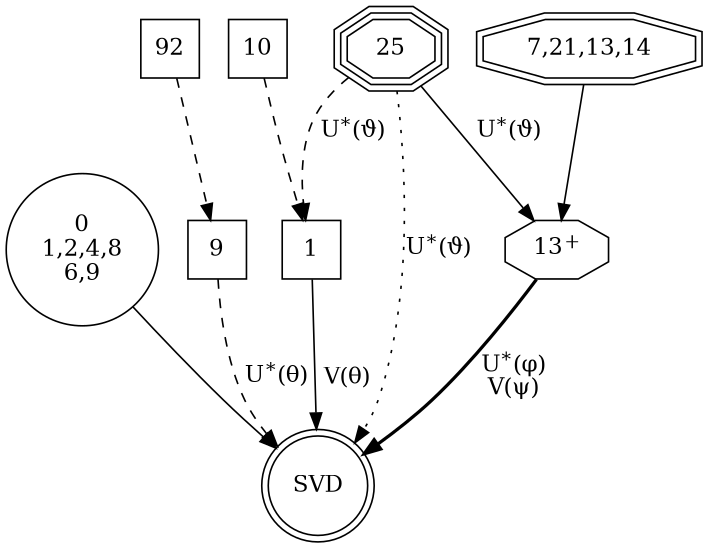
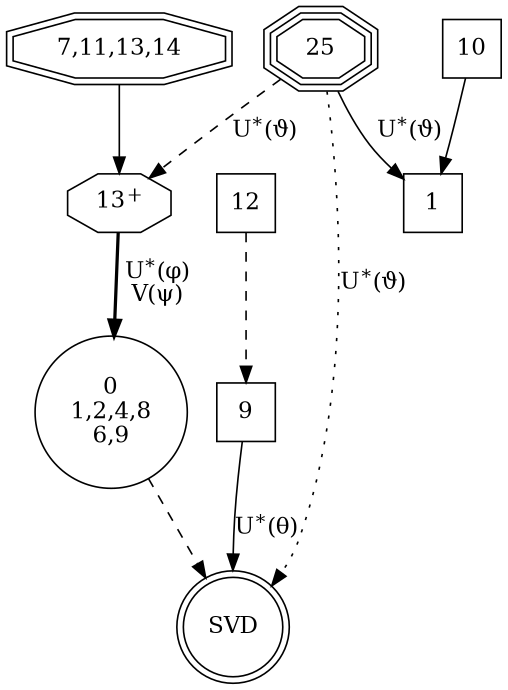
(170, 49) -> (246, 203)
(589, 49) -> (119, 49)
(308, 134) -> (361, 132)
(280, 142) -> (456, 118)
(472, 147) -> (221, 123)
(314, 346) -> none
(231, 360) -> (236, 498)
(463, 368) -> (116, 276)
(197, 374) -> (173, 521)
